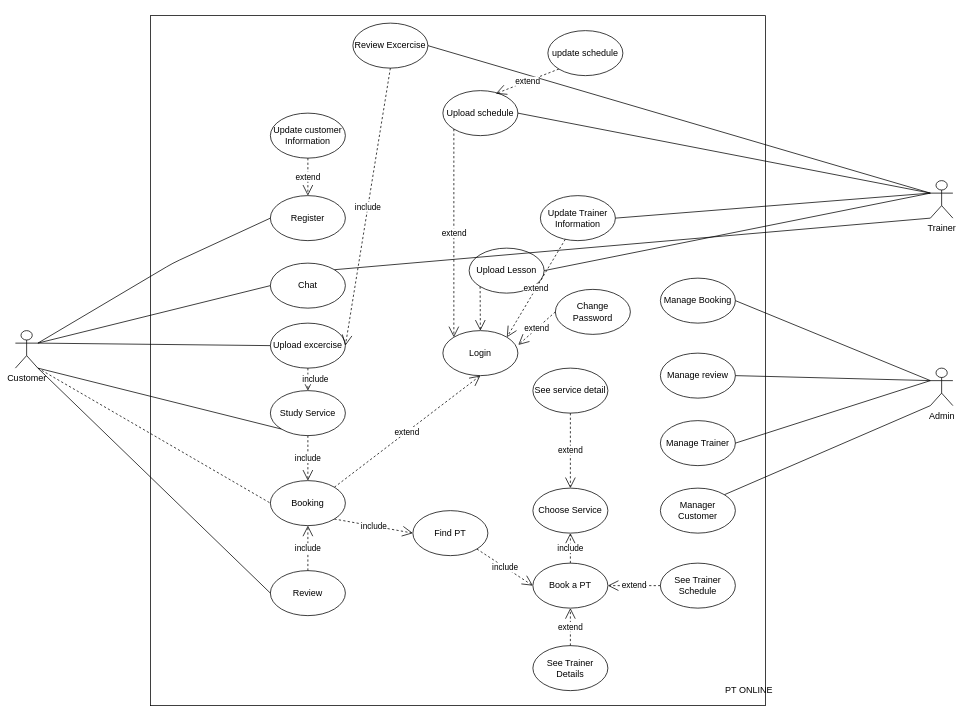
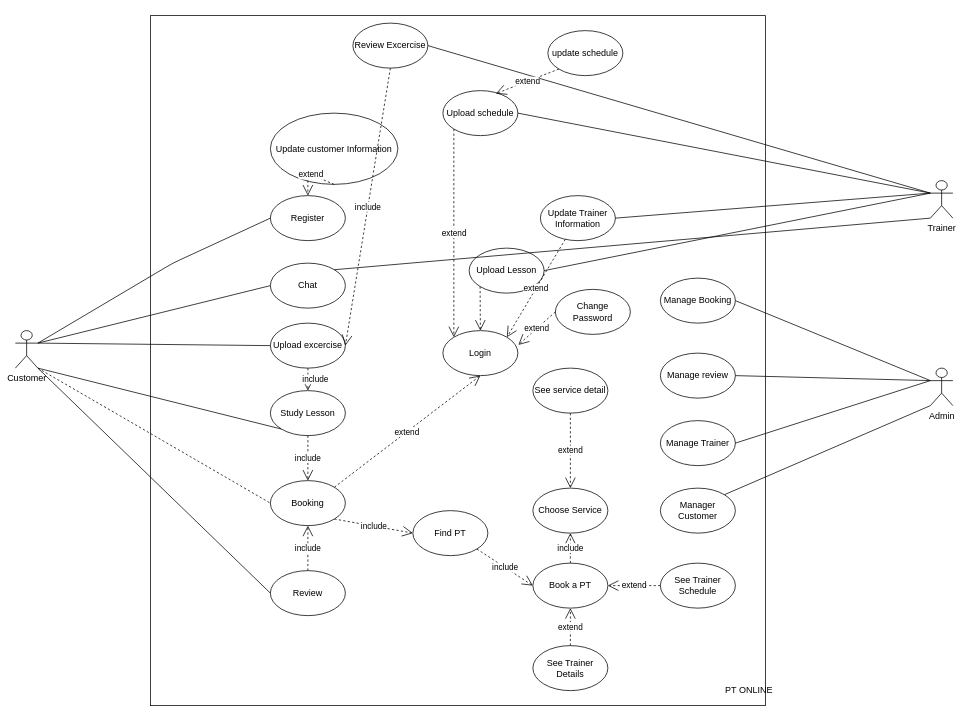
(308, 135) -> (334, 149)
(308, 413) -> (308, 413)
